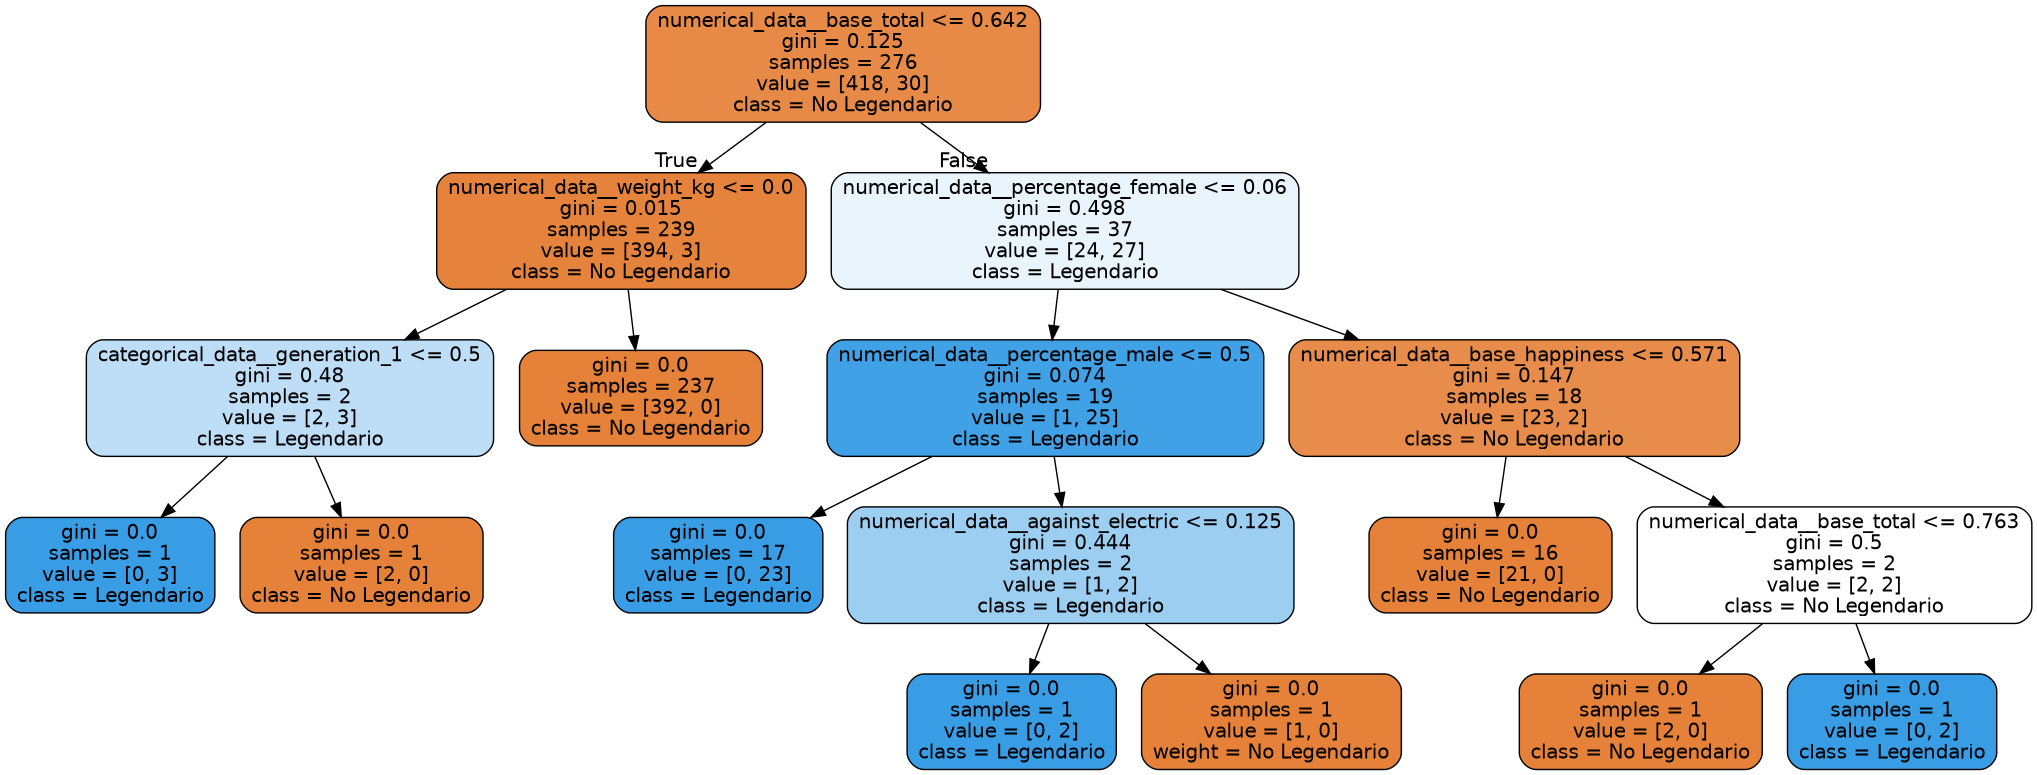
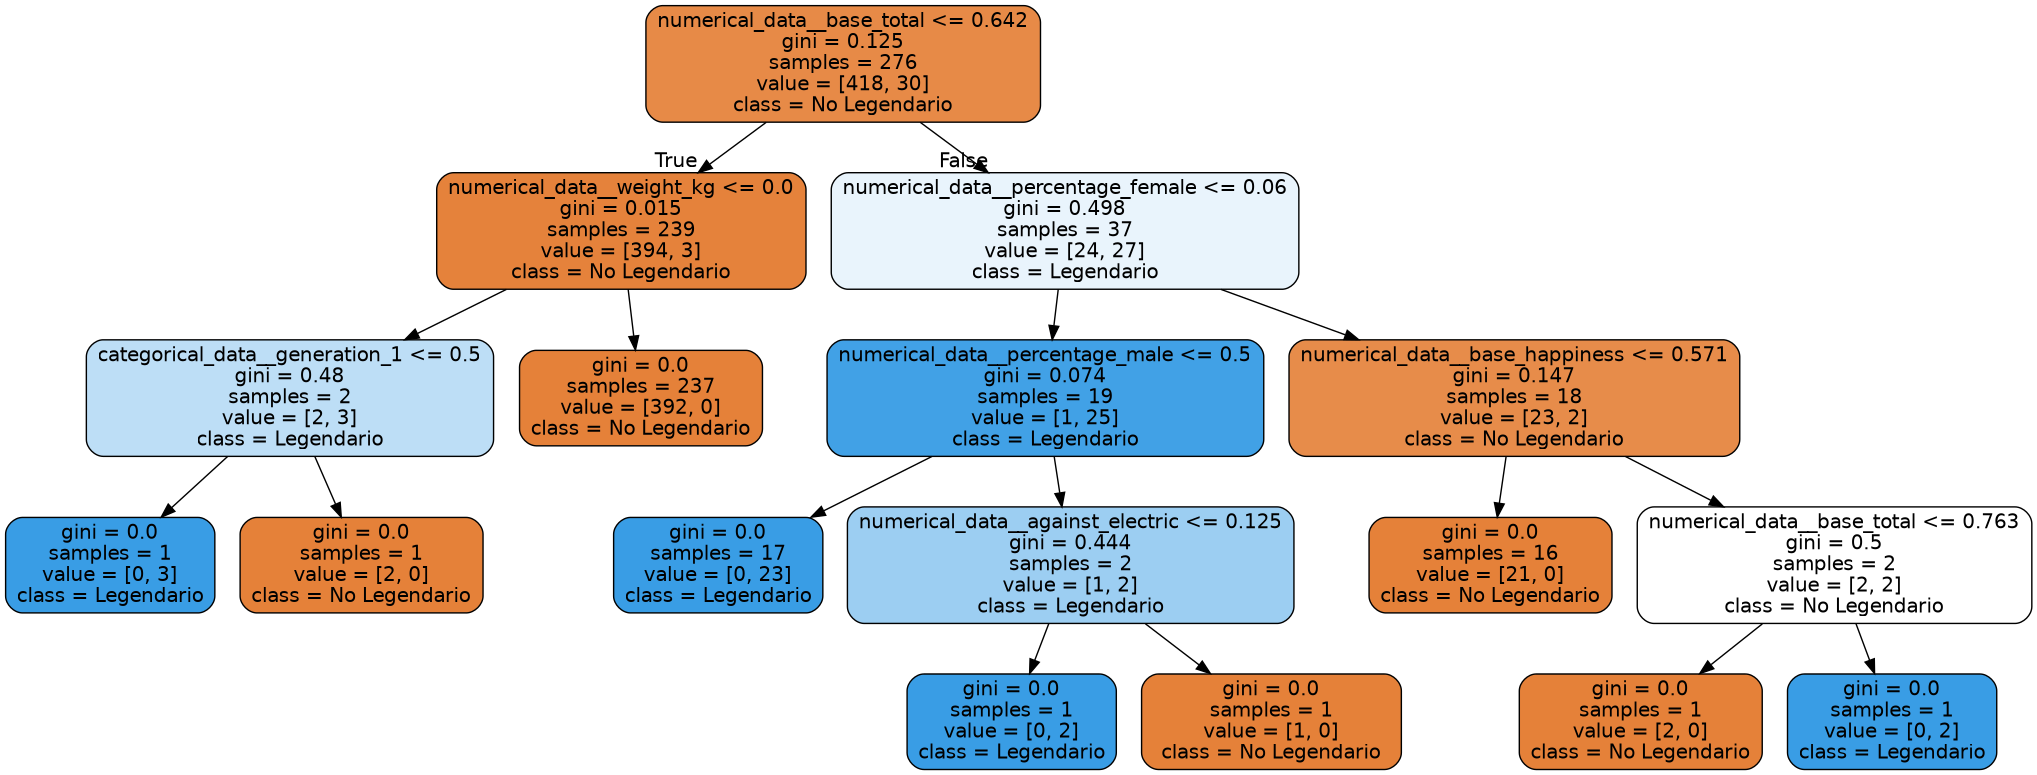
(1271, 722) -> (1271, 722)
